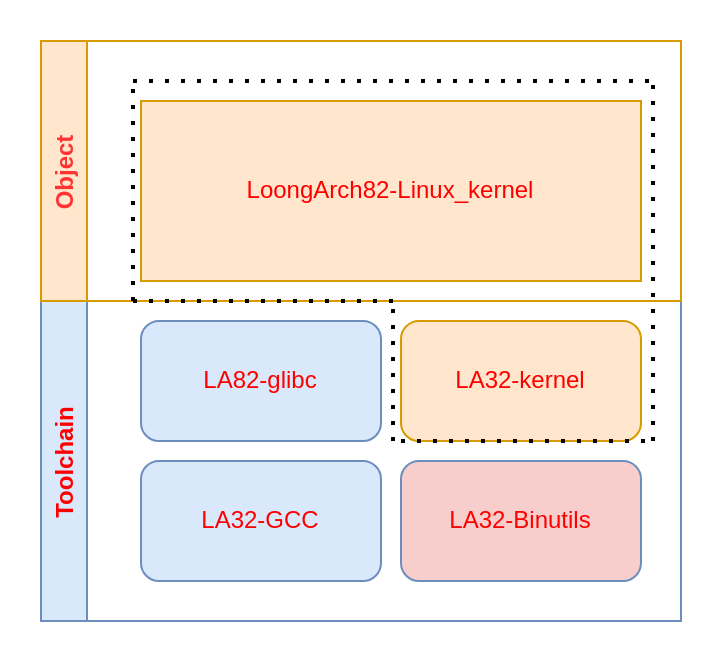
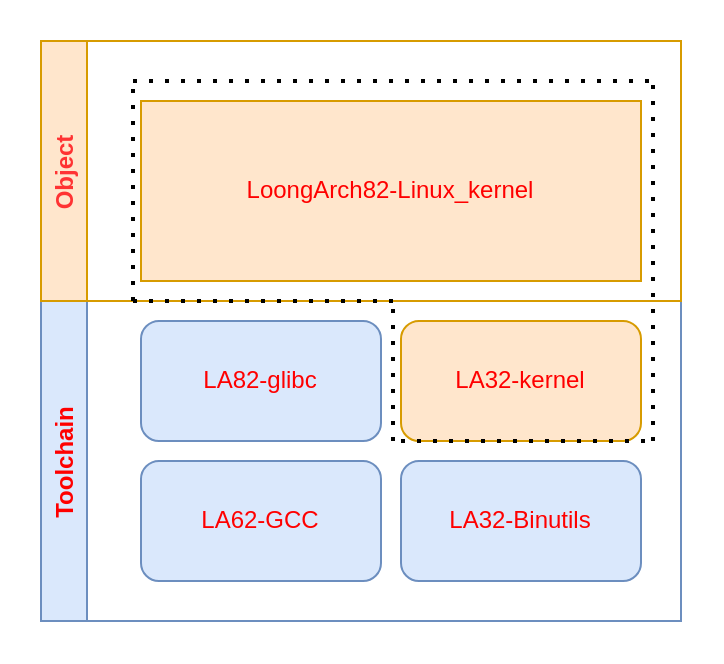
(261, 521) -> (261, 521)
(521, 521) -> (521, 521)
